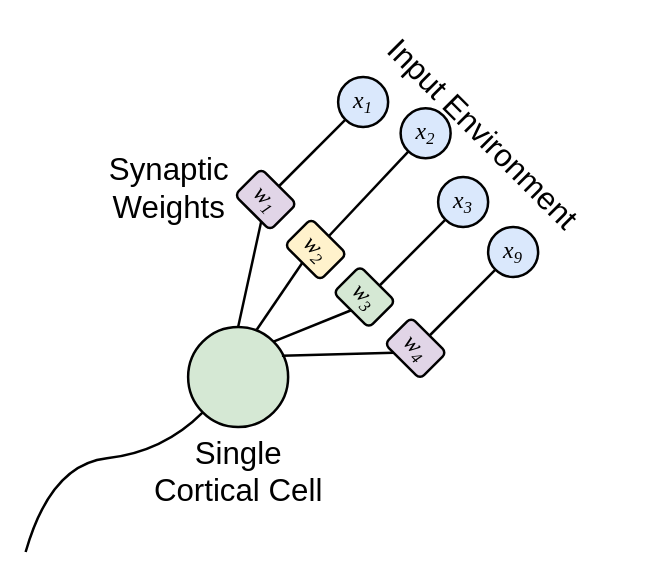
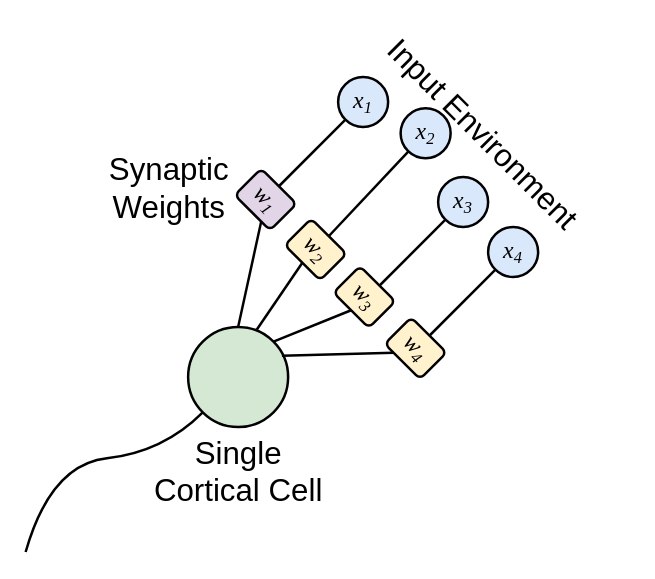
(513, 252) -> (513, 252)
(364, 297) -> (364, 297)
(416, 348) -> (416, 348)
